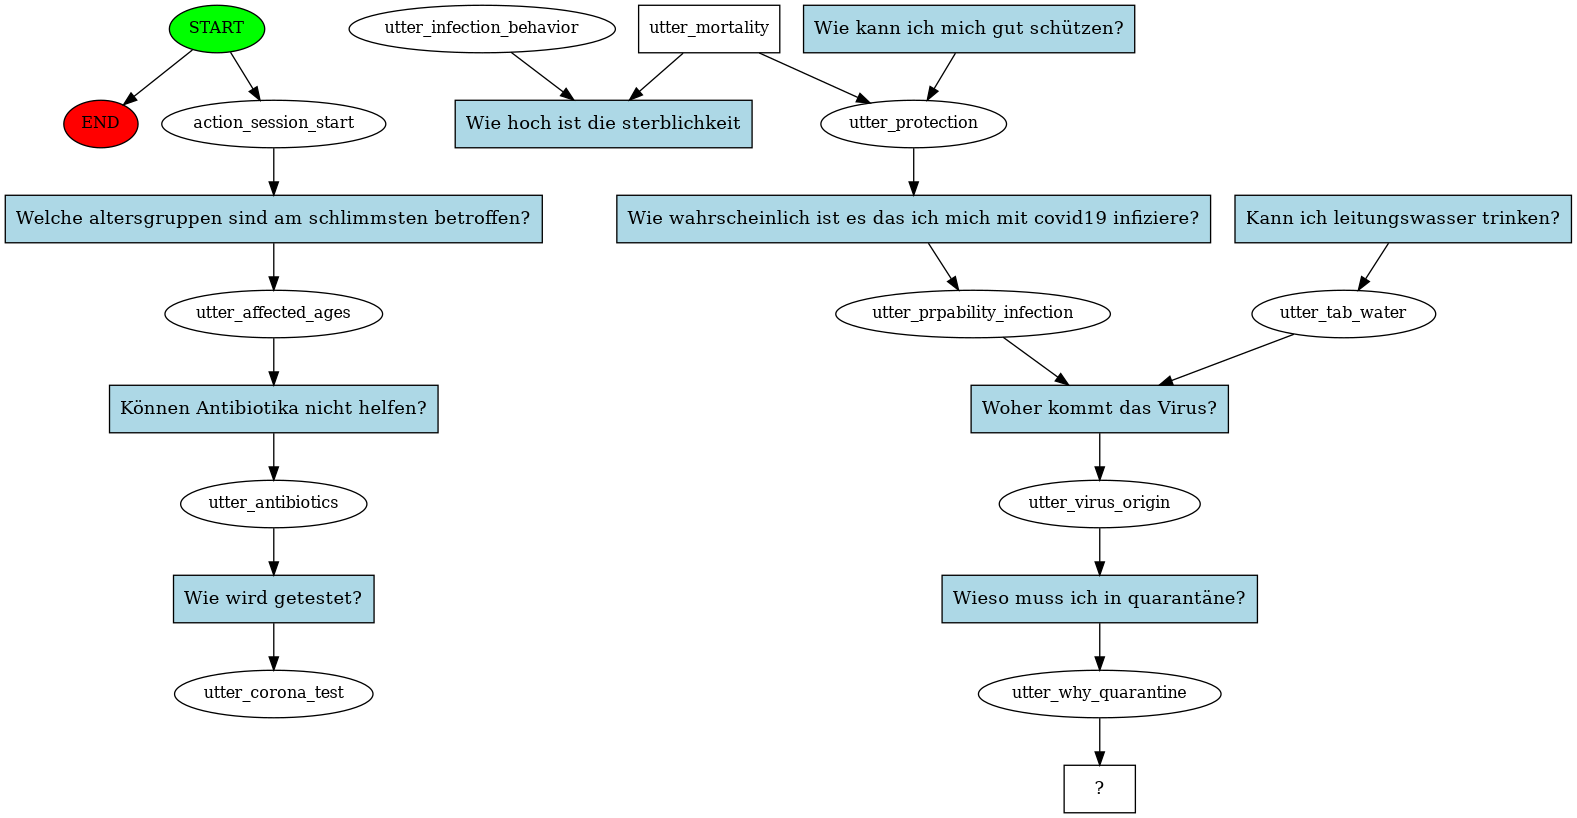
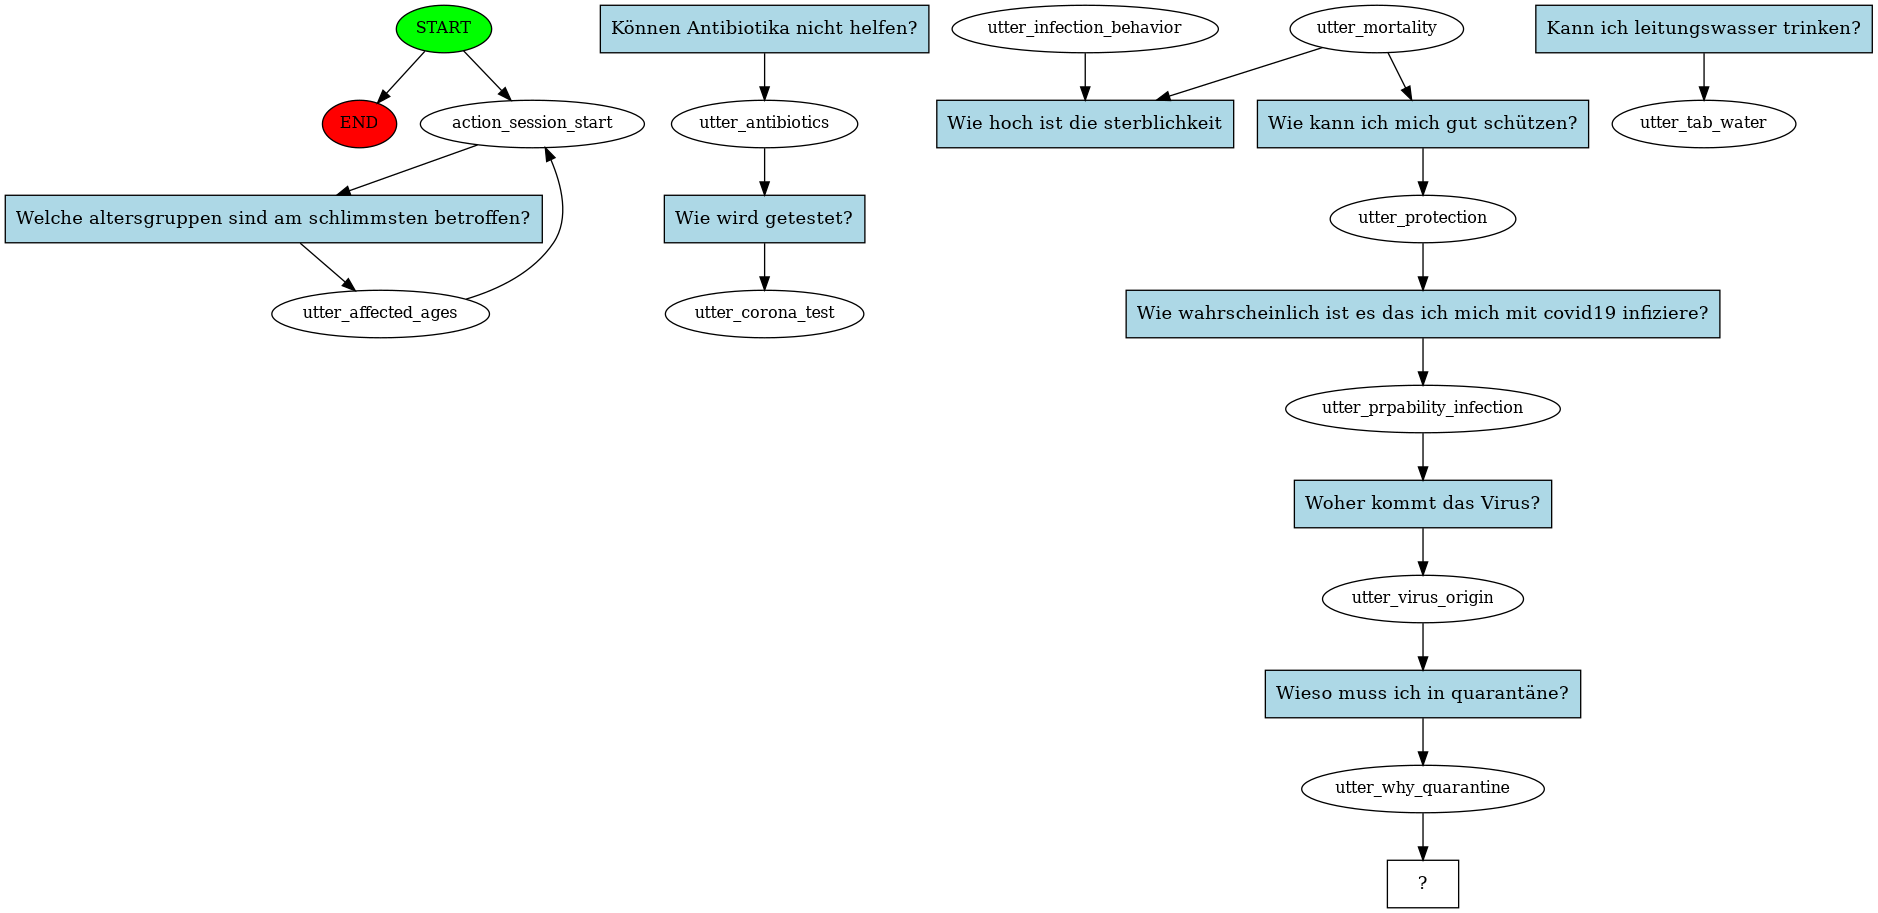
(709, 29) -> (1377, 29)
(809, 75) -> (1397, 70)
(274, 355) -> (548, 250)
(1233, 357) -> none
